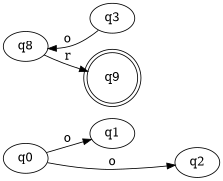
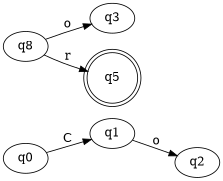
(79, 43) -> (65, 33)
(112, 78) -> (112, 78)
(68, 139) -> (68, 139)
(107, 169) -> (151, 147)
